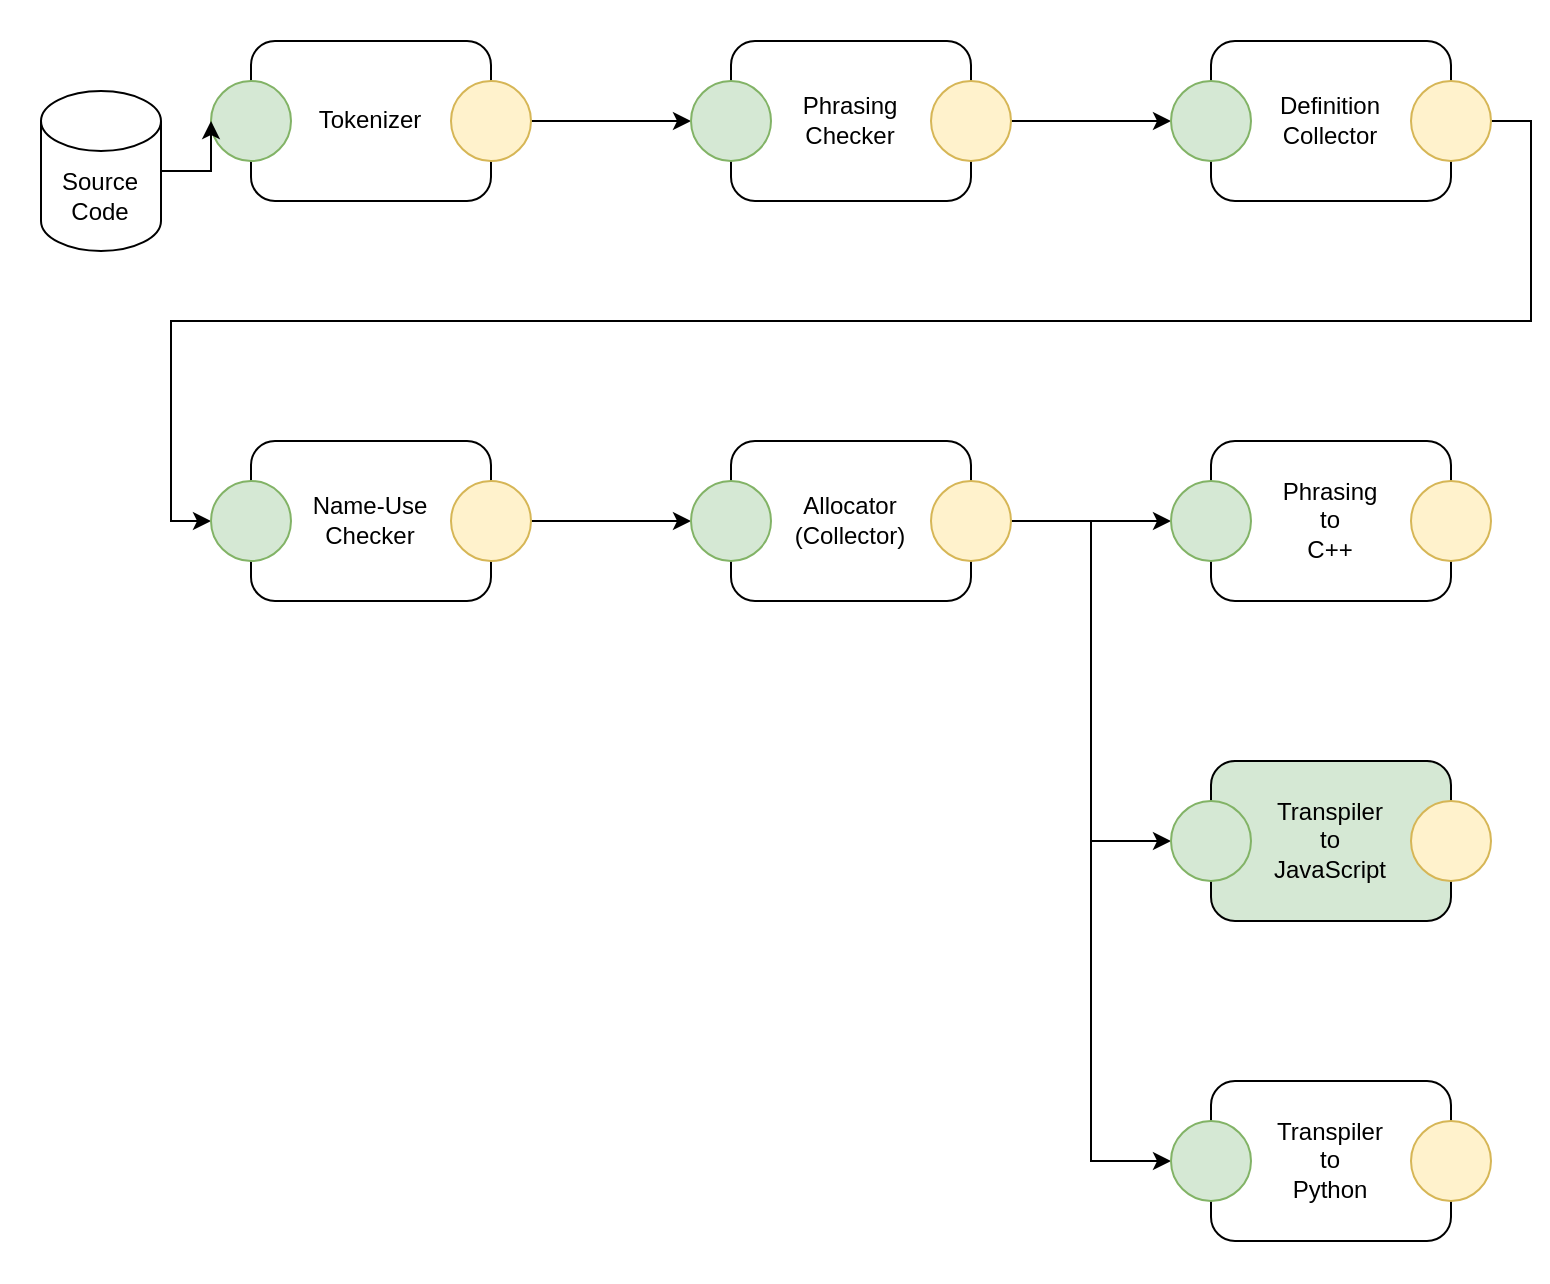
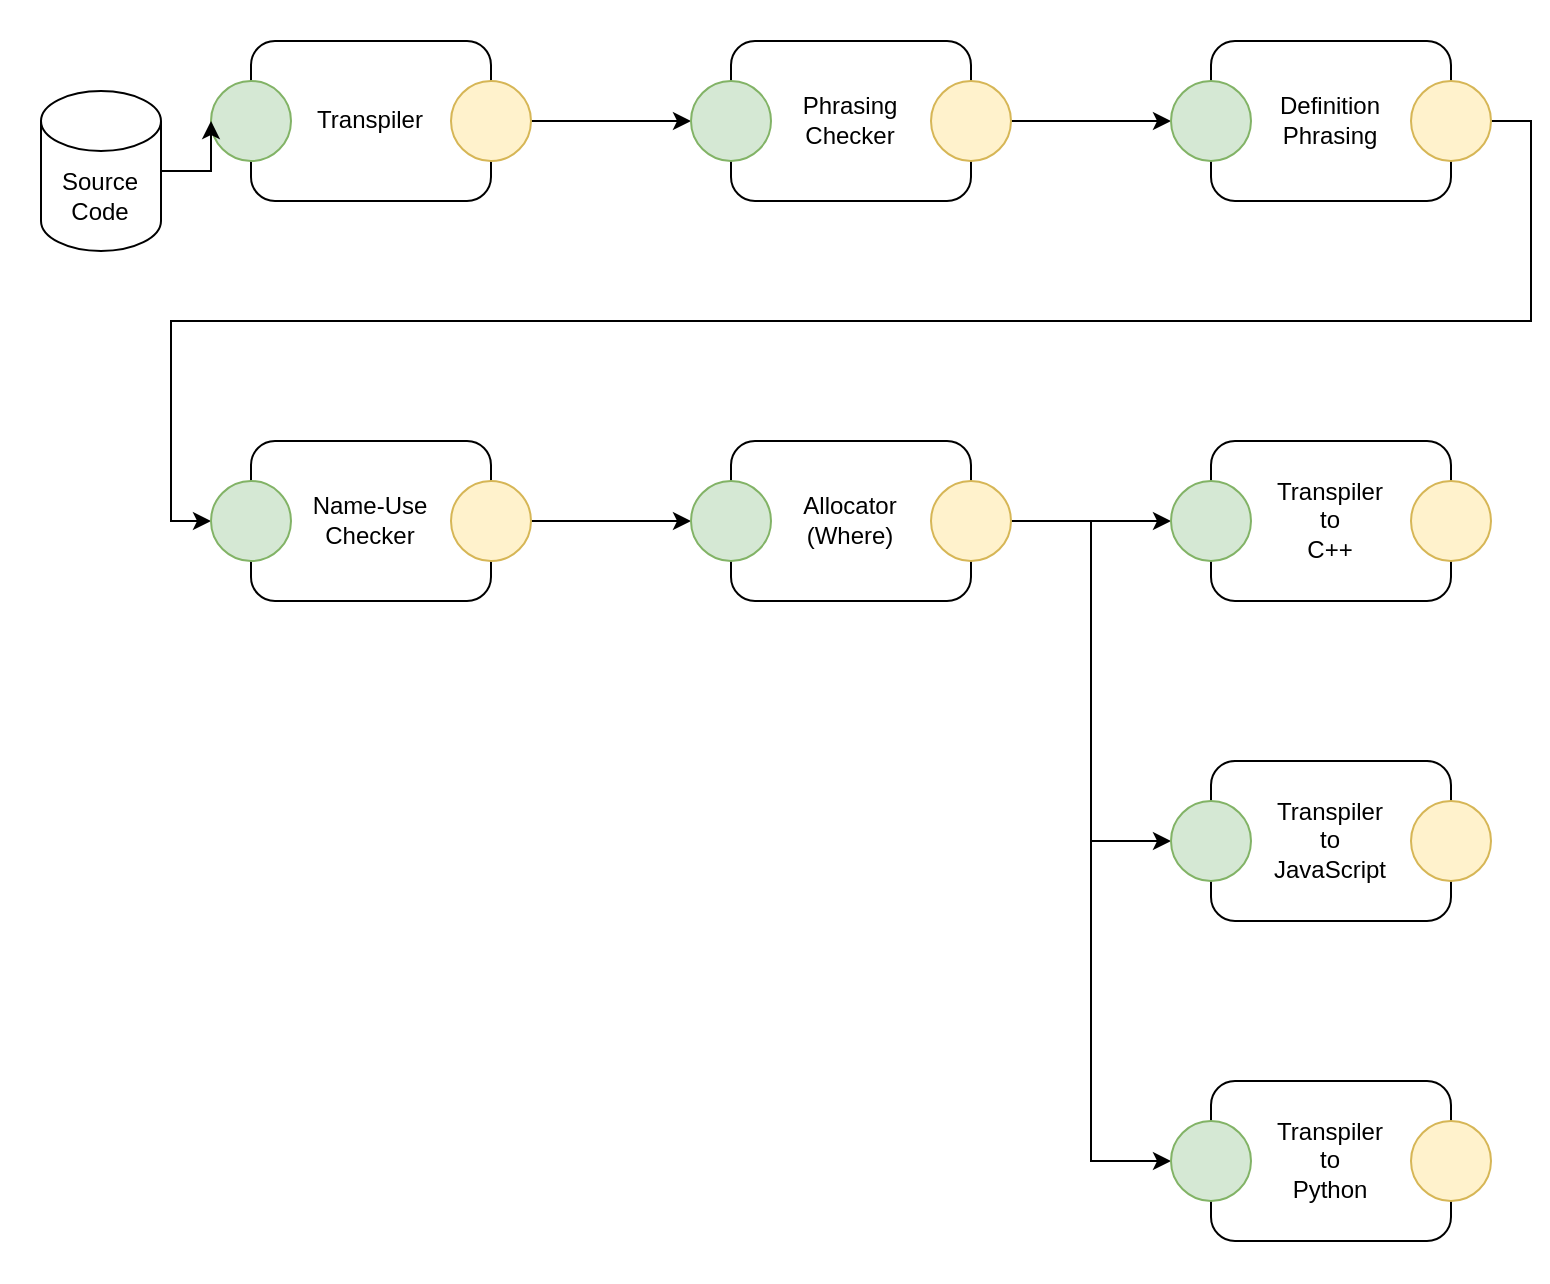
(371, 121) -> (371, 121)
(1331, 121) -> (1331, 121)
(851, 521) -> (851, 521)
(1331, 521) -> (1331, 521)
(1331, 841) -> (1331, 841)
